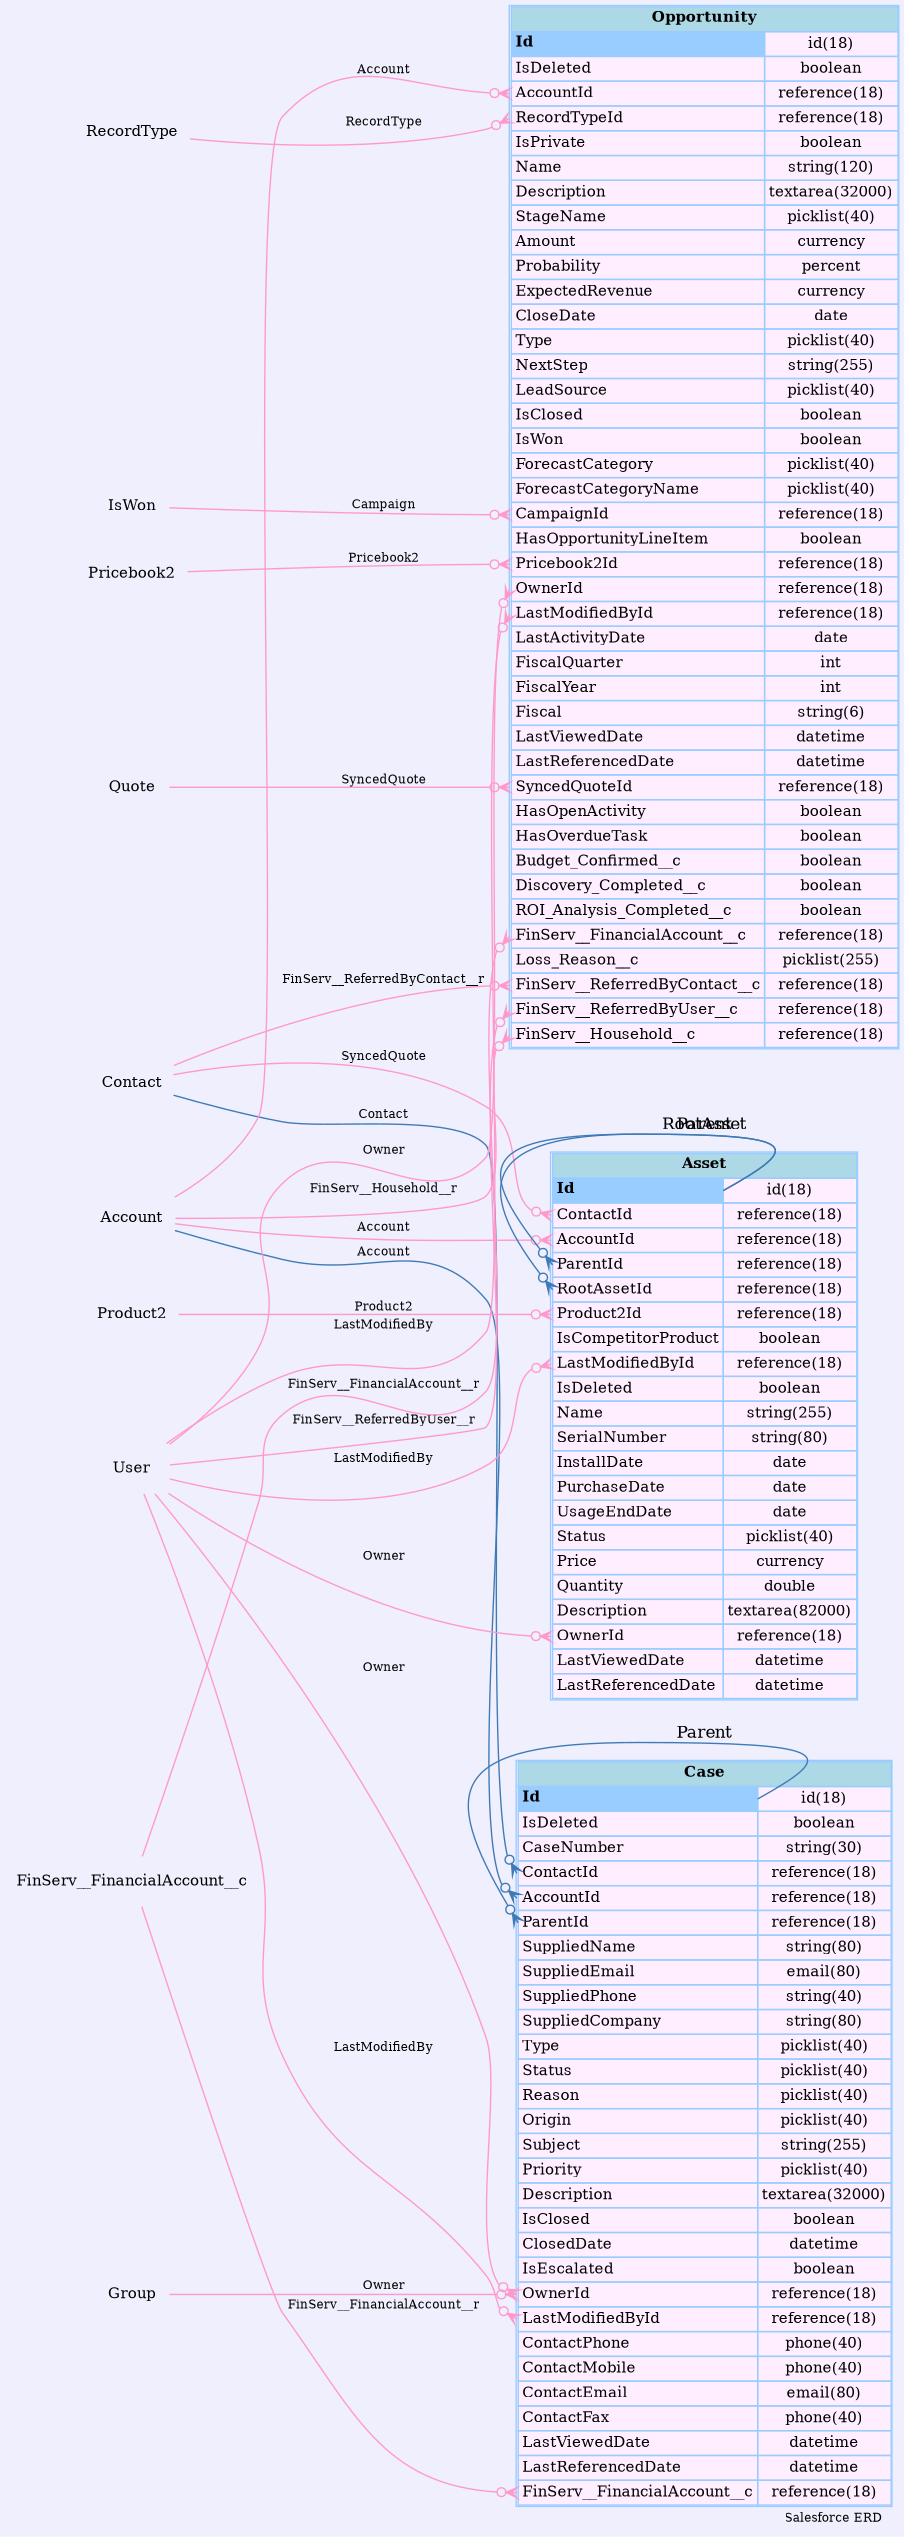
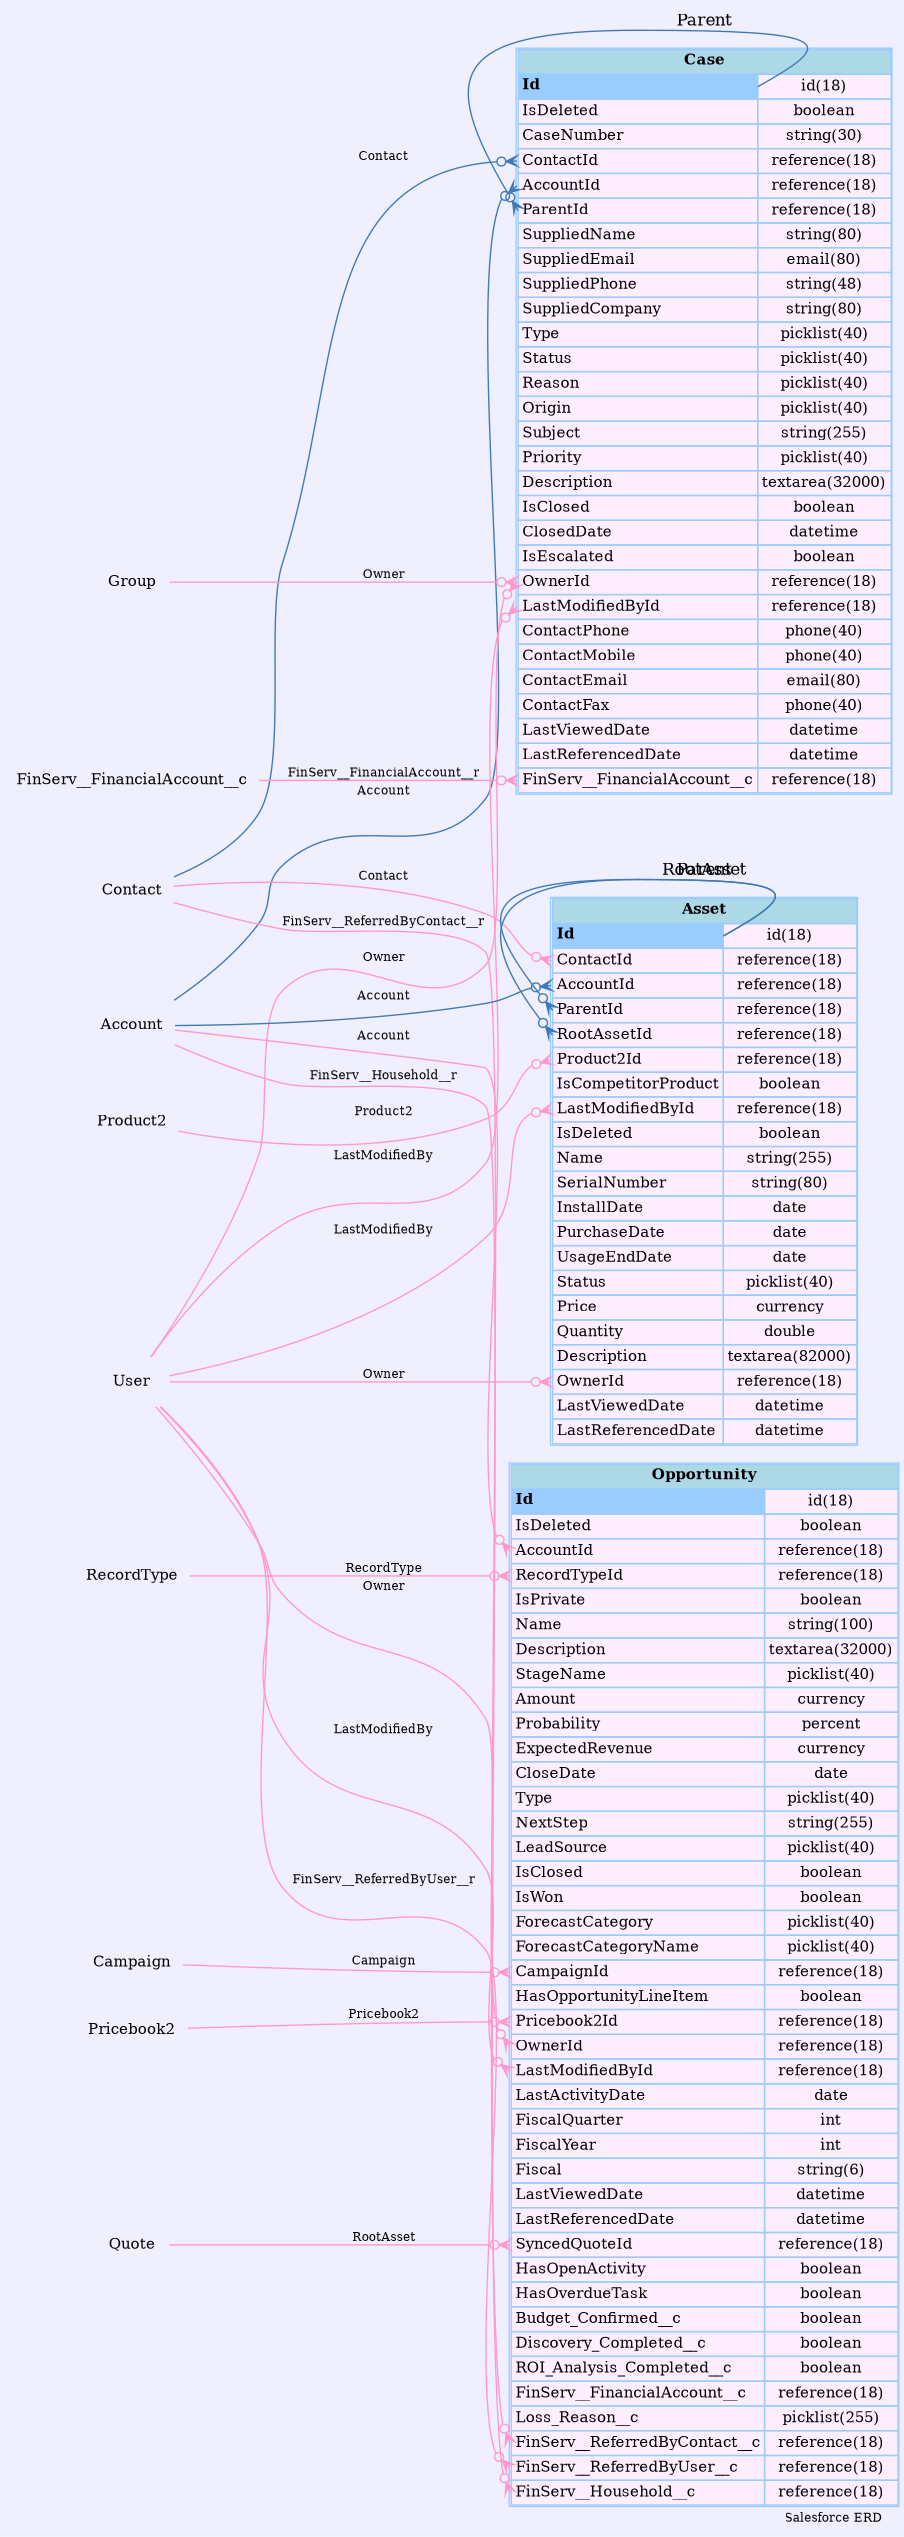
(831, 167) -> (831, 1625)
(132, 507) -> (132, 1963)
(384, 780) -> (384, 2238)
(384, 1057) -> (384, 877)
(353, 1239) -> (355, 1018)
(374, 1402) -> none
(824, 1996) -> (824, 284)
